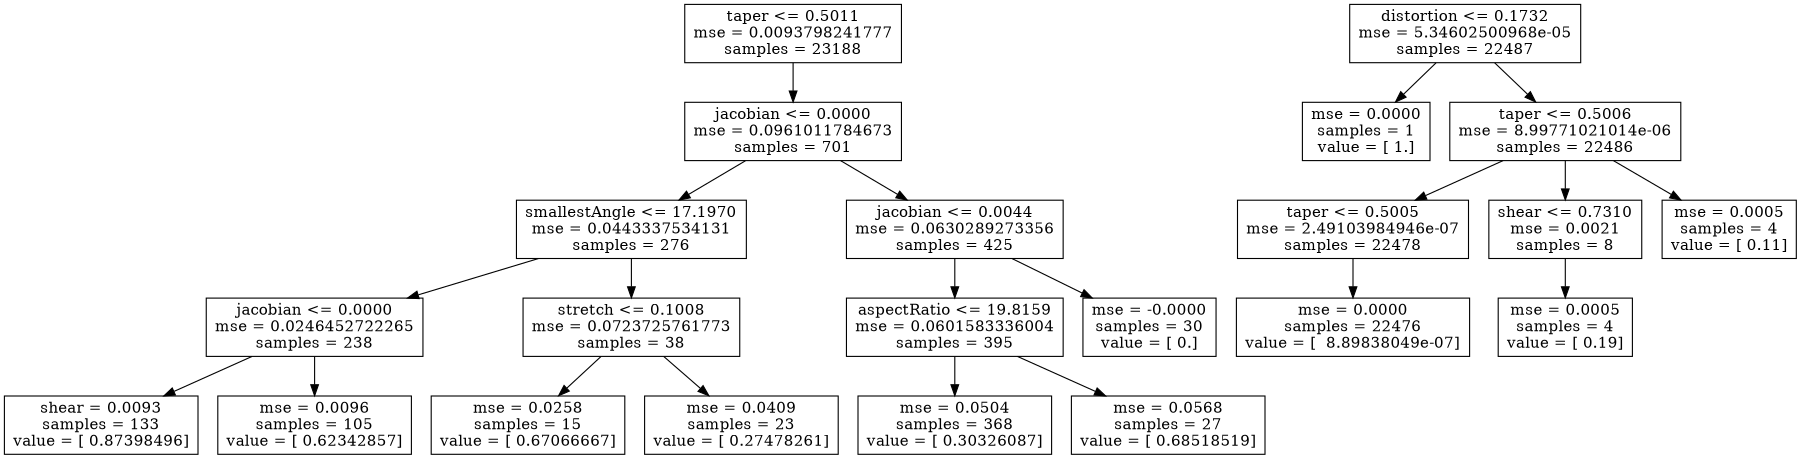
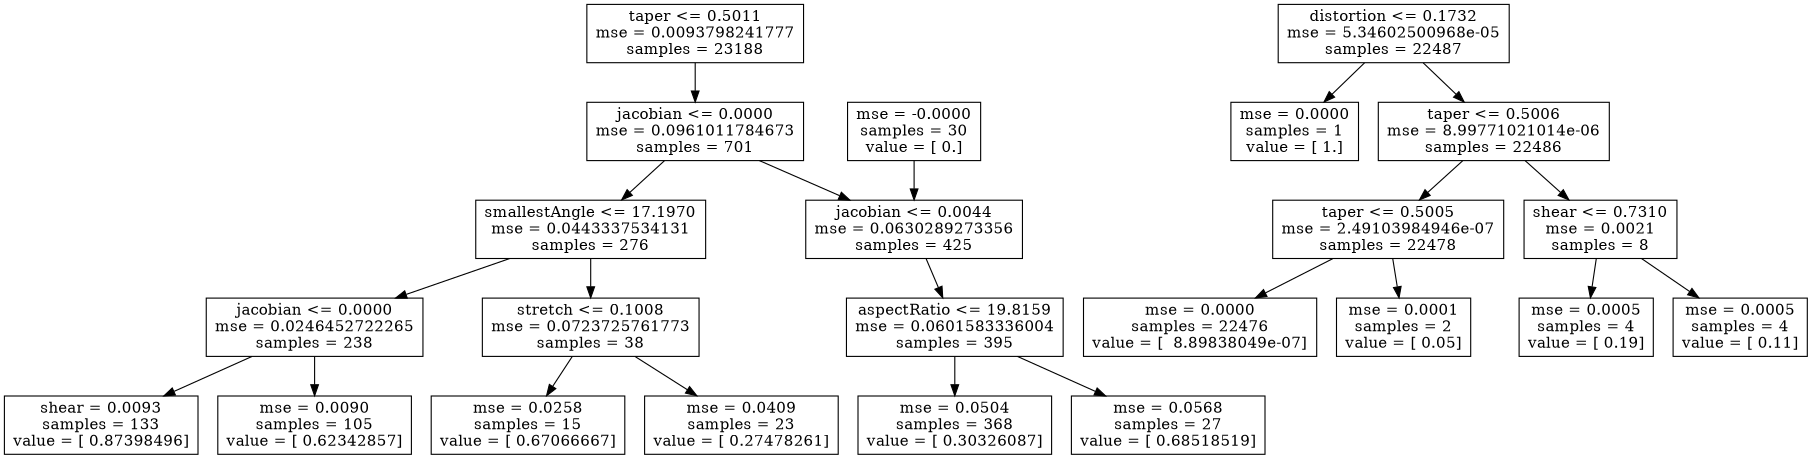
(1642, 178) -> (1666, 275)
(1047, 276) -> (914, 175)
none -> (1404, 327)
(315, 425) -> (315, 425)
